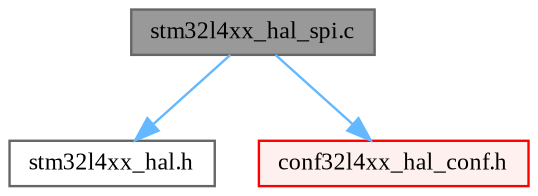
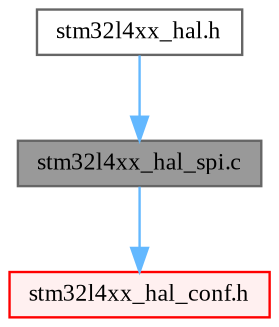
(192, 90) -> (140, 86)
(394, 163) -> (140, 295)
